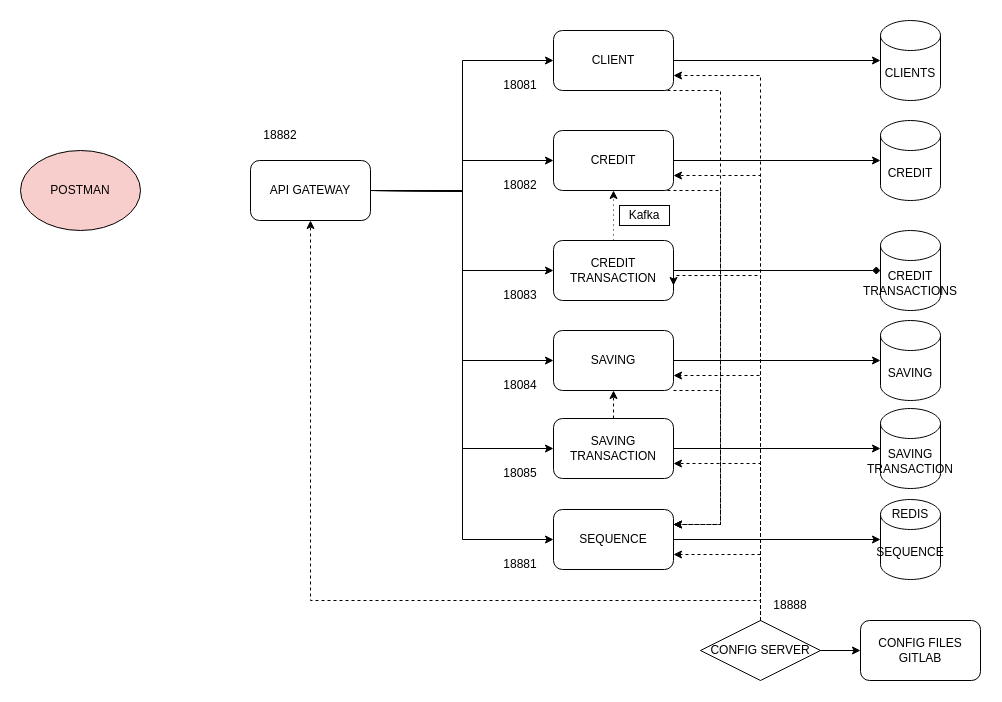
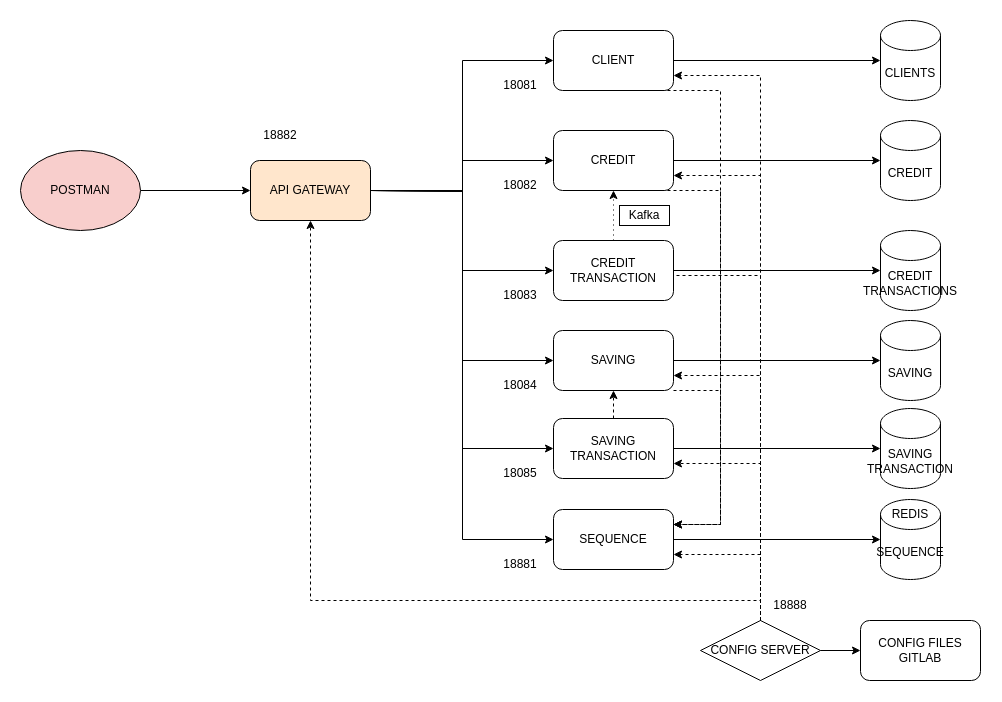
none -> (192, 191)
(311, 191) -> (311, 191)
(872, 271) -> (872, 271)
(675, 276) -> (674, 278)
